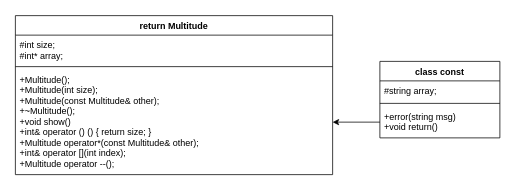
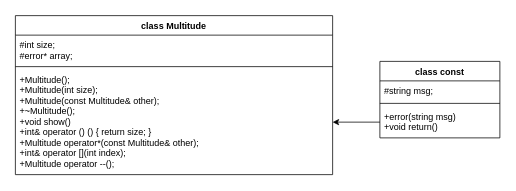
(174, 26) -> (174, 26)
(40, 45) -> (40, 45)
(416, 91) -> (411, 91)
